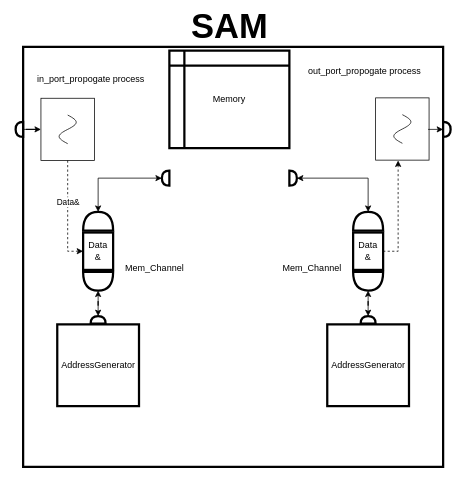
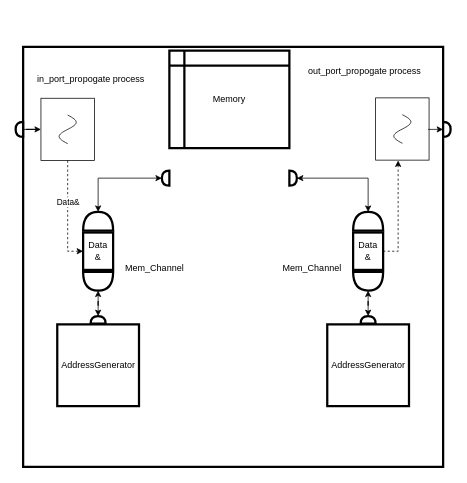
(229, 27) -> none
